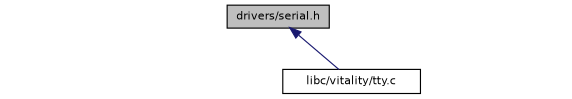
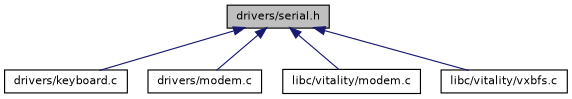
none -> (66, 81)
none -> (205, 81)
(352, 81) -> (352, 81)
none -> (504, 81)
